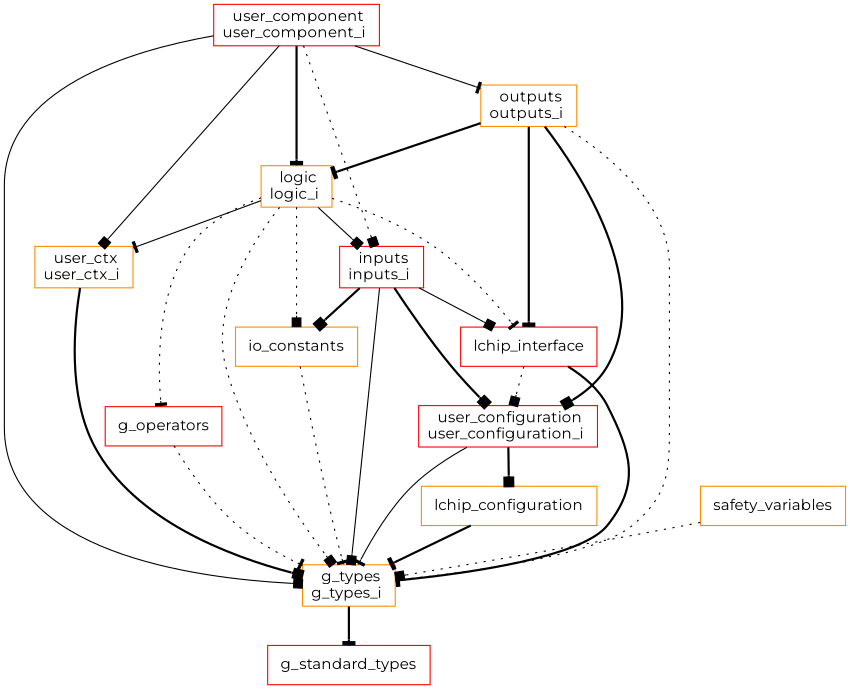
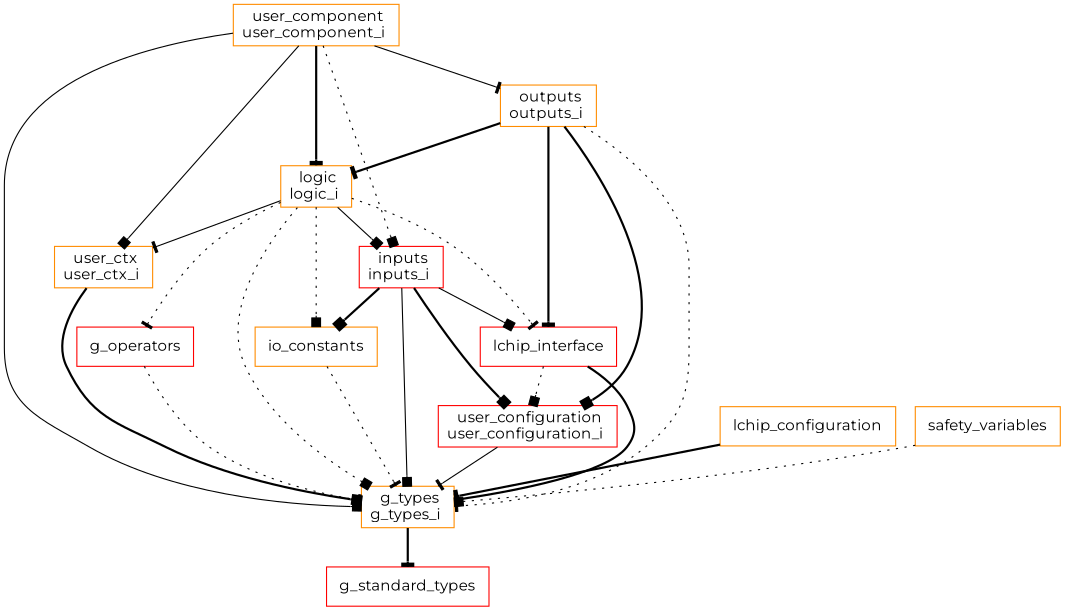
(297, 25) -> (316, 25)
(509, 461) -> none
